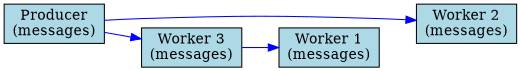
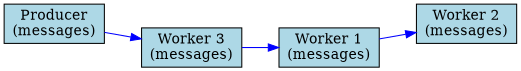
(255, 16) -> (393, 37)
